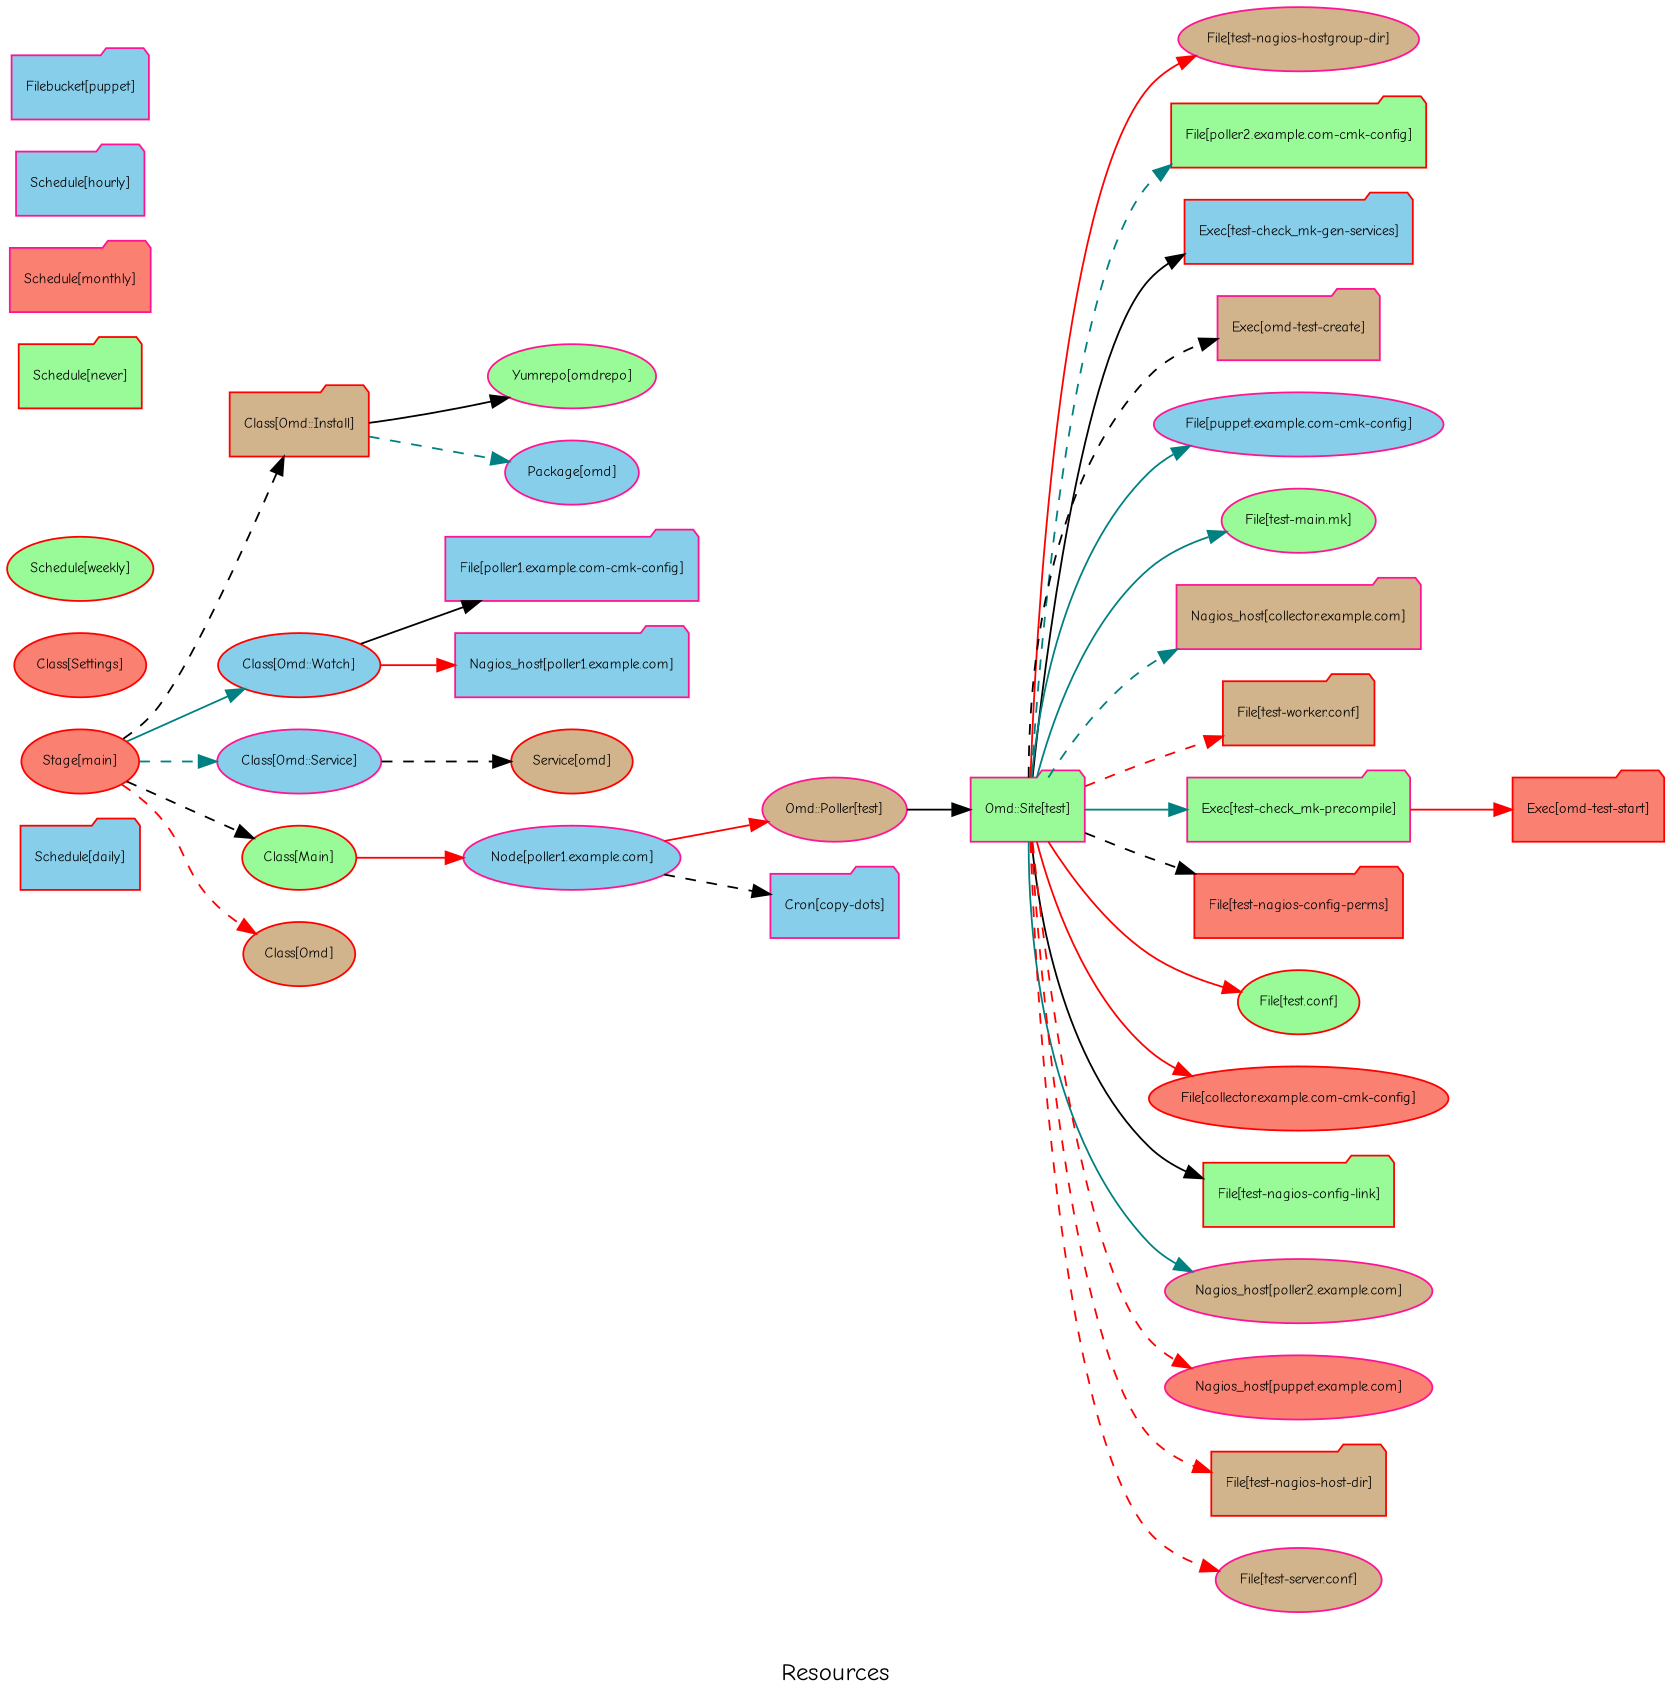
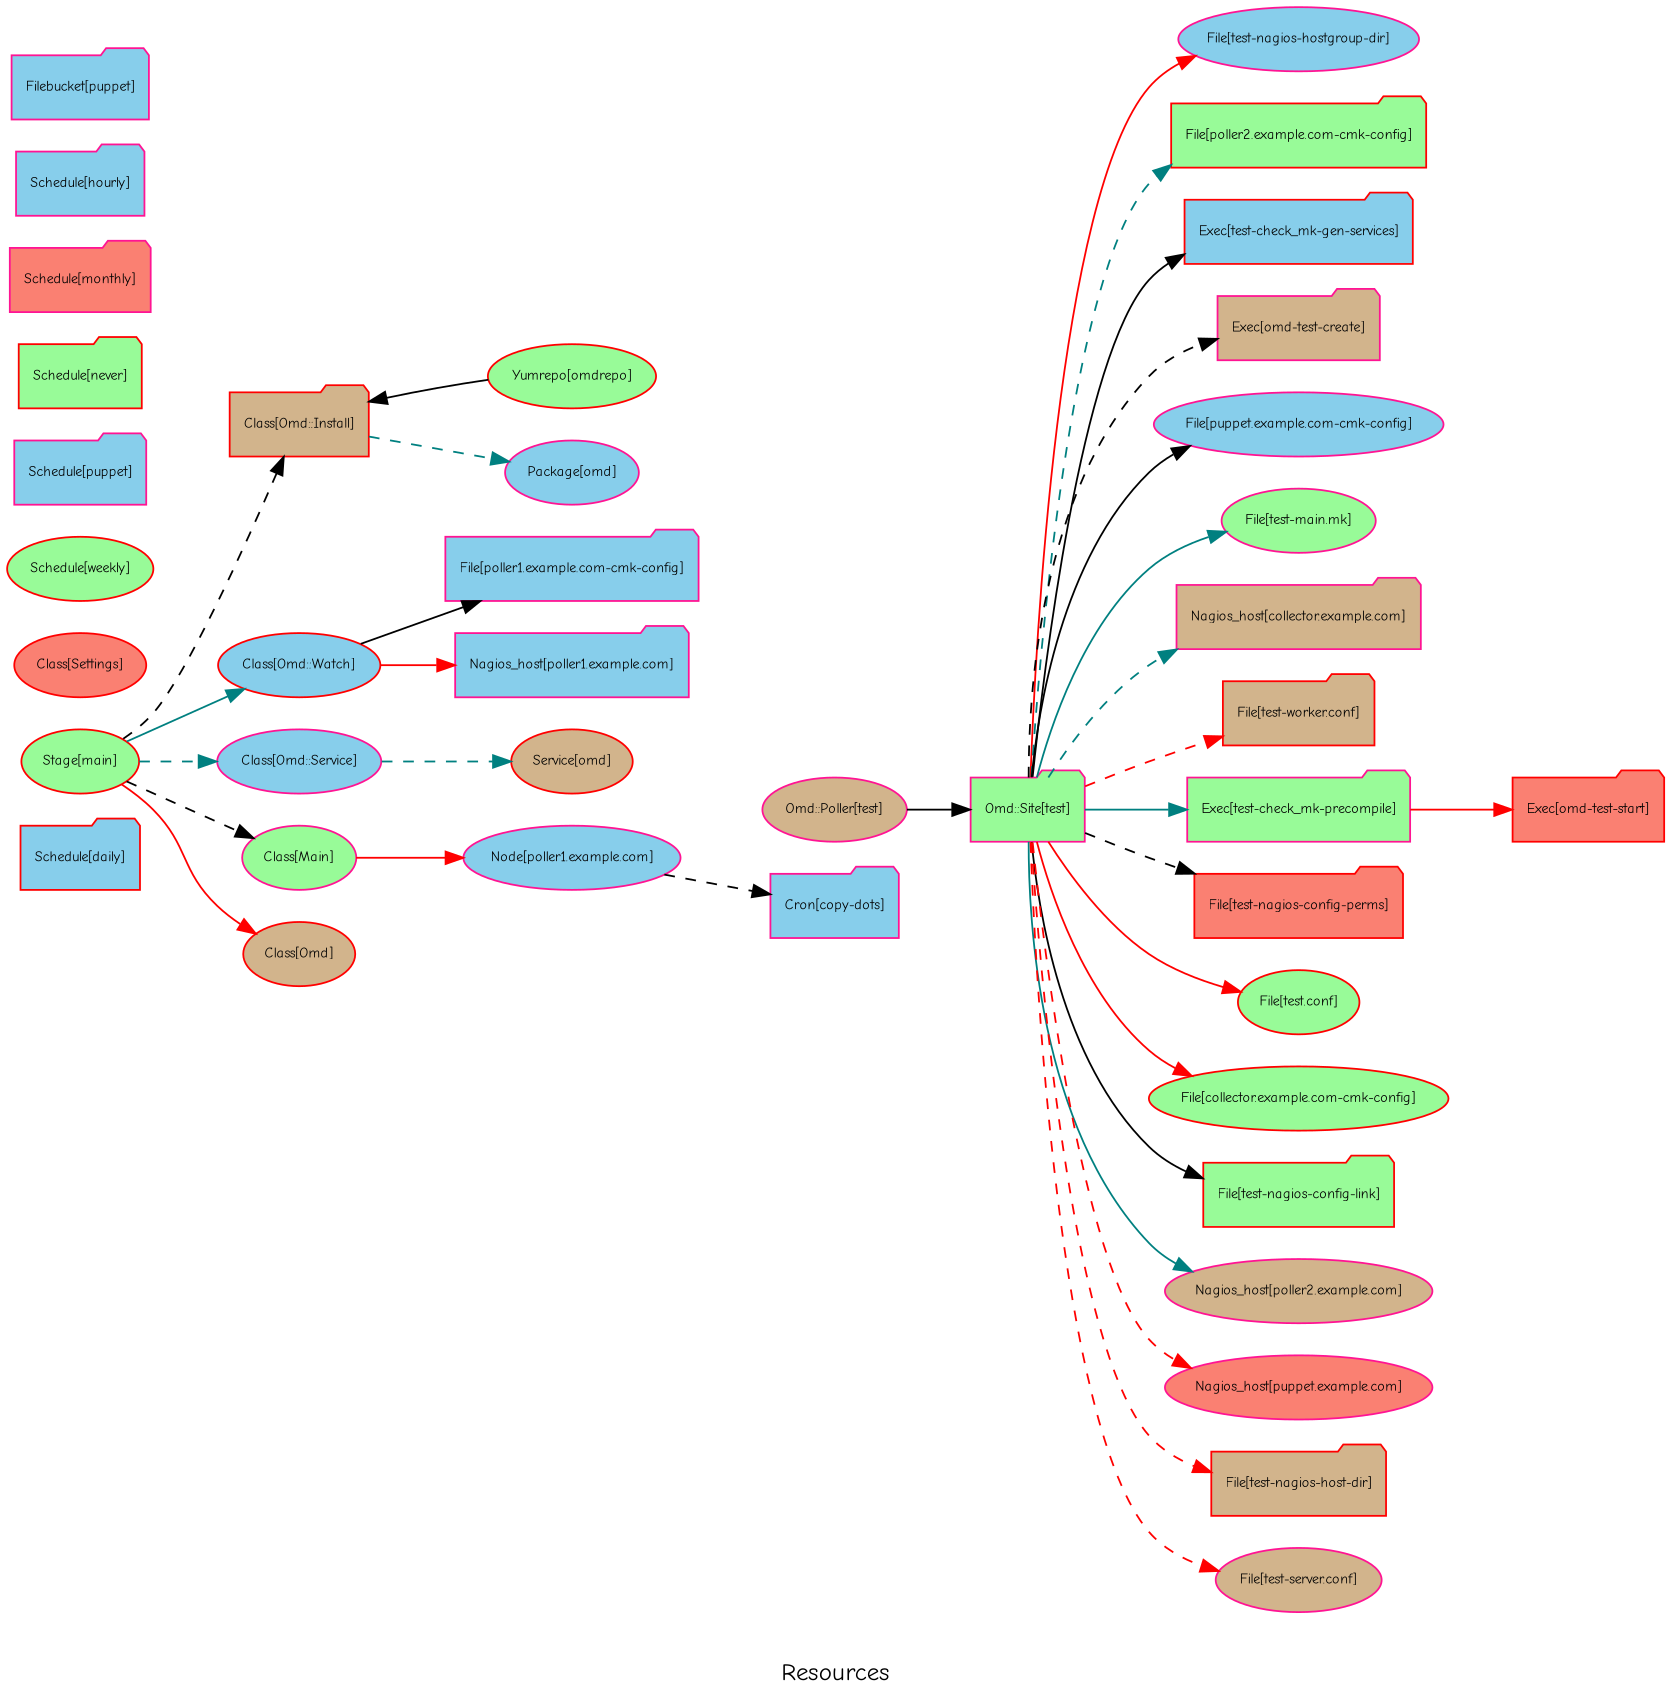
(1299, 39) -> (1299, 39)
(572, 376) -> (572, 376)
(430, 413) -> (437, 388)
none -> (80, 473)
(1071, 601) -> (1071, 601)
(80, 761) -> (80, 761)
(437, 761) -> (437, 761)
(707, 833) -> none
(182, 853) -> (182, 853)
(299, 858) -> (299, 858)
(1299, 1099) -> (1299, 1099)
